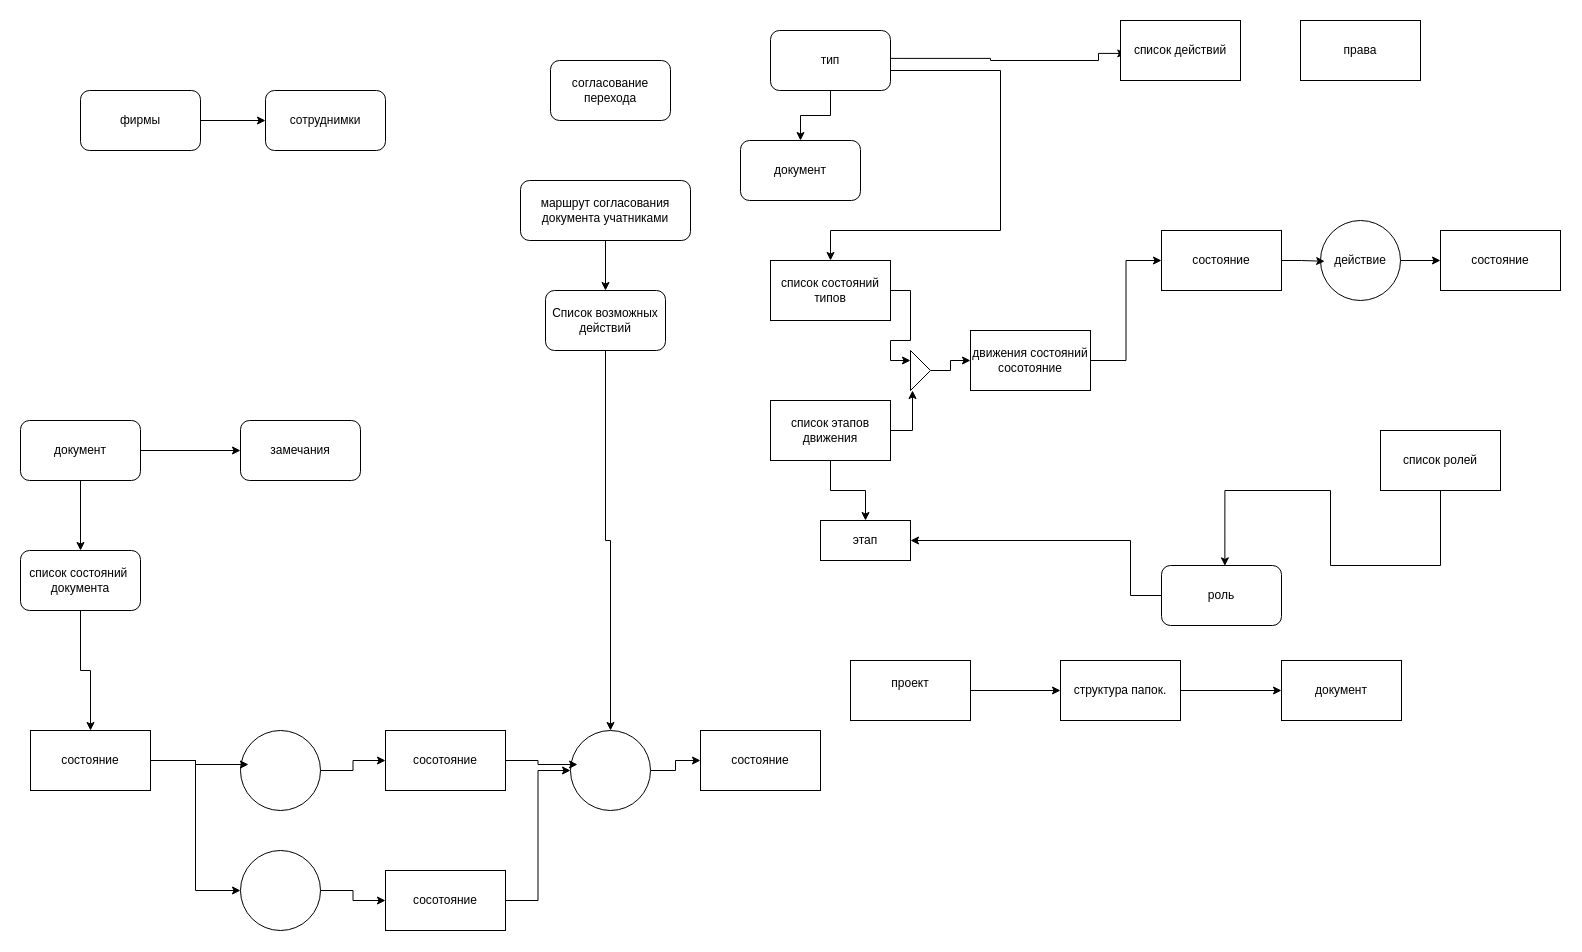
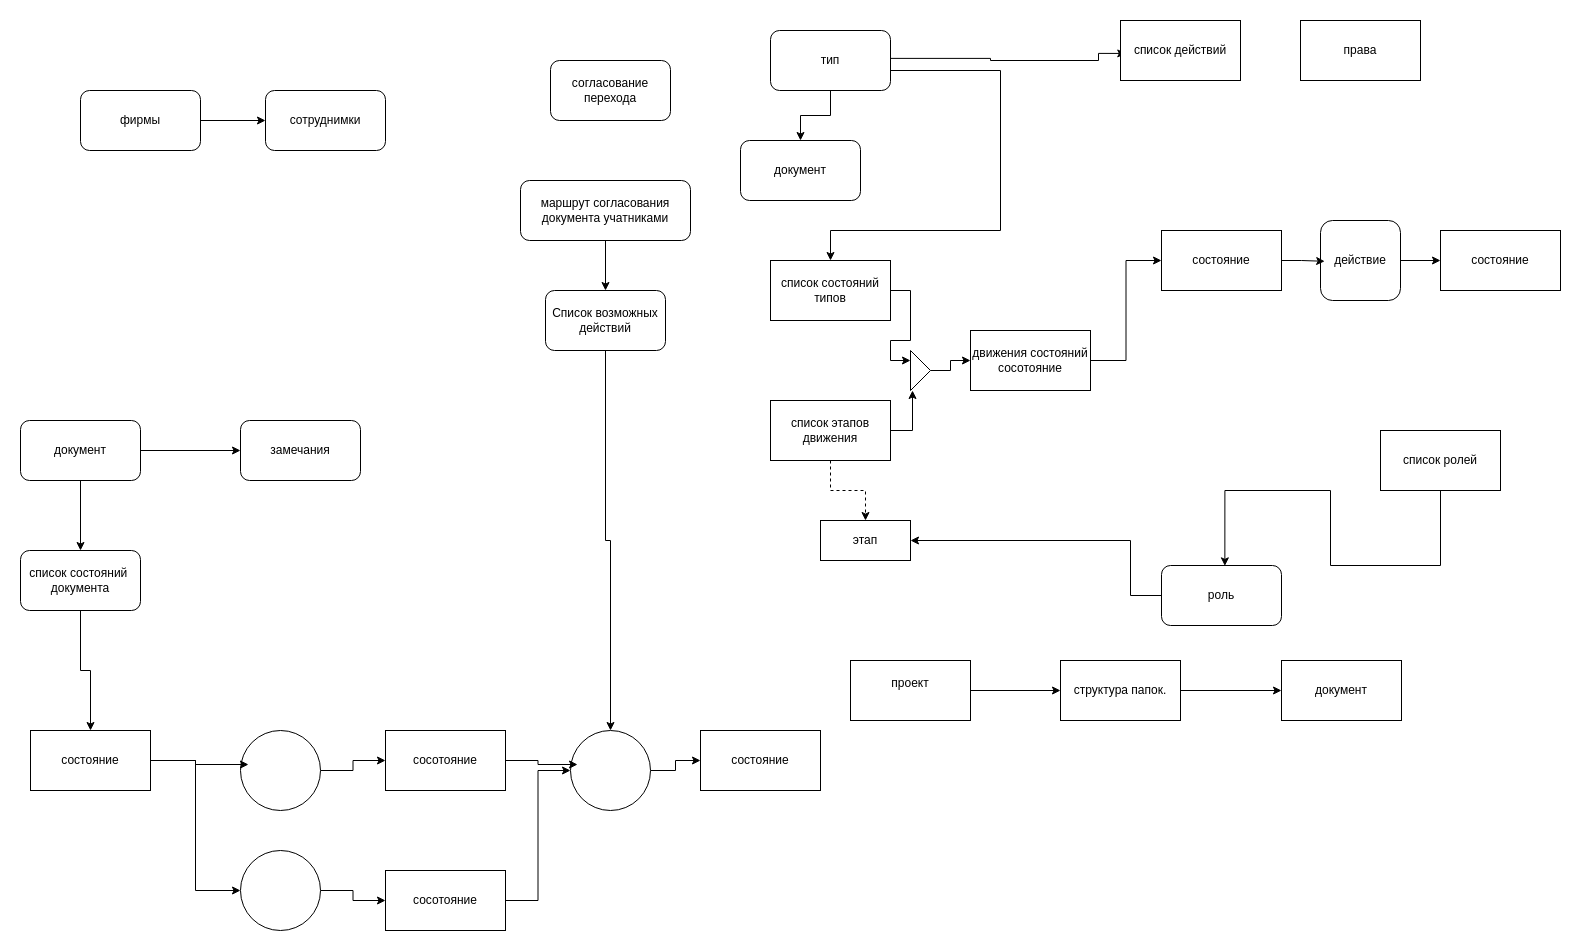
(1361, 261) -> (1361, 261)
(845, 491) -> (845, 491)
